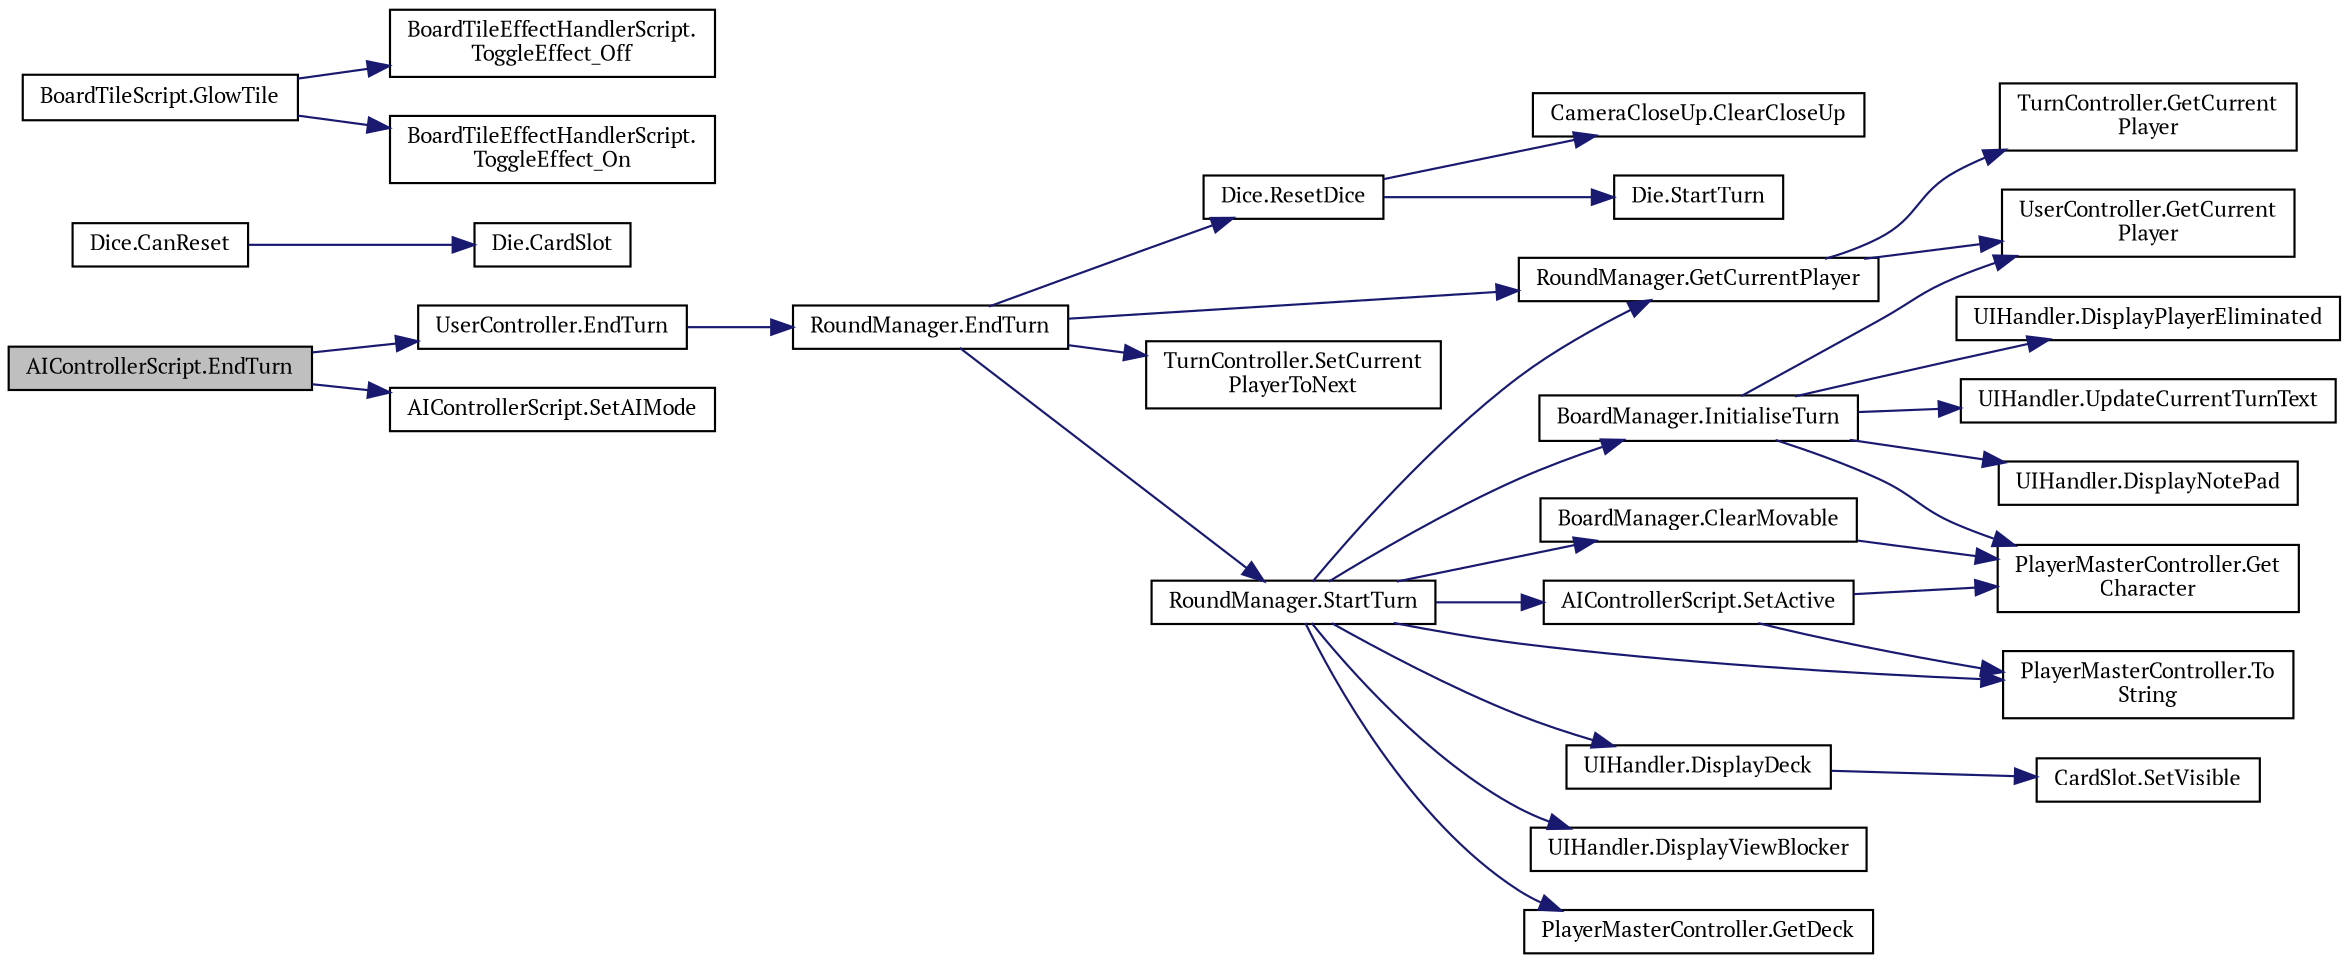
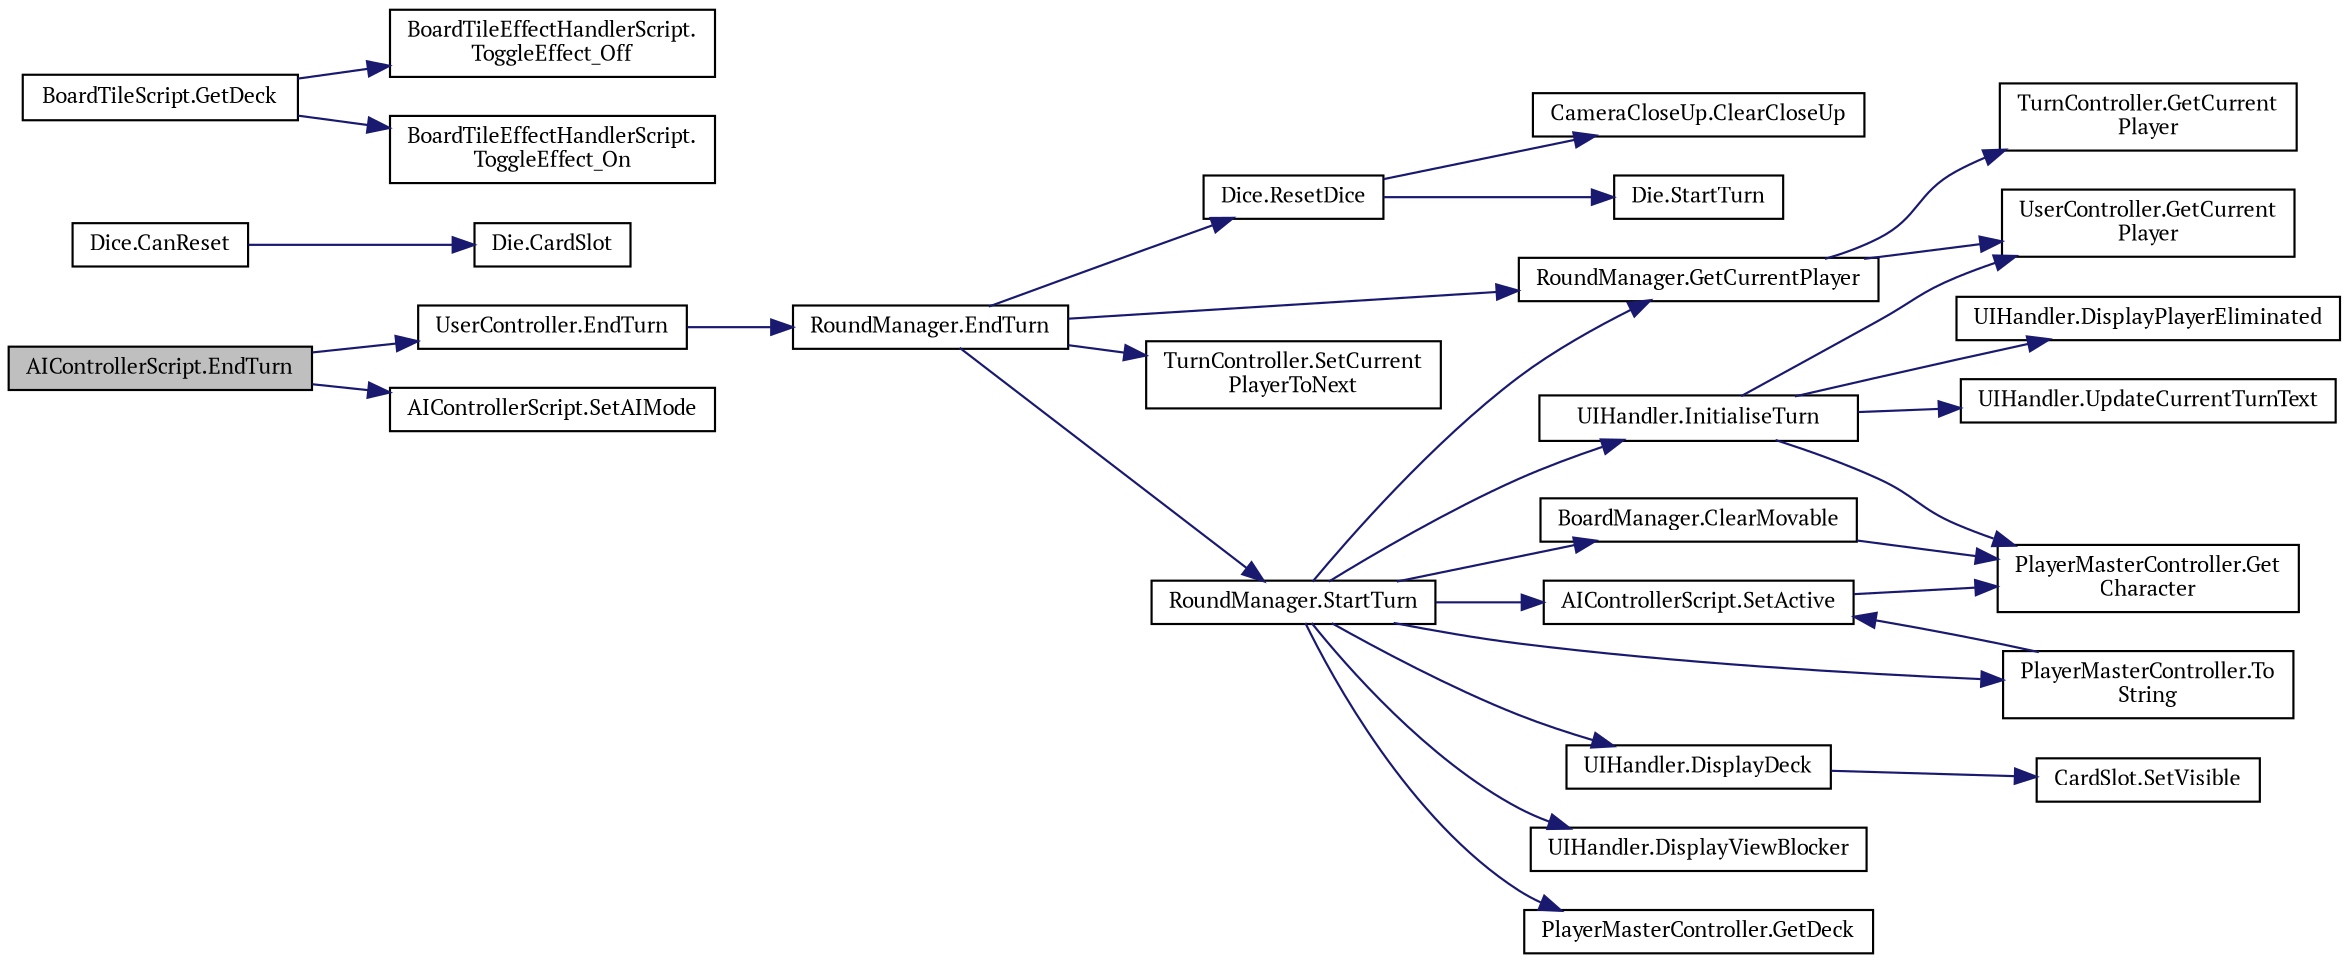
(160, 98) -> (160, 98)
(1699, 418) -> (1699, 418)
(2148, 483) -> none
(1869, 648) -> (1958, 635)
